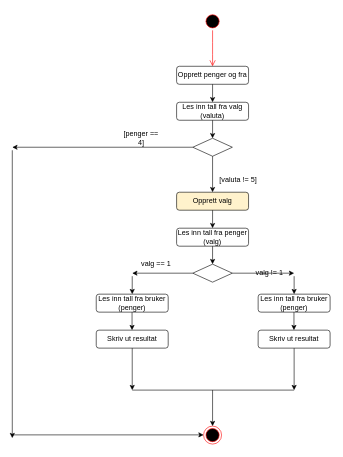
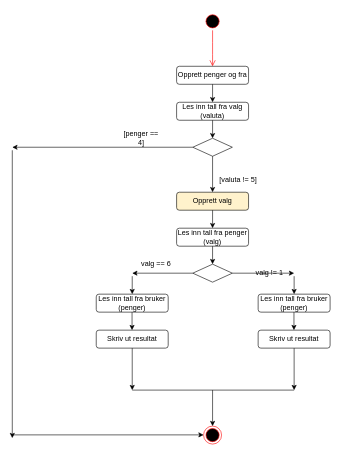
(156, 264) -> (156, 264)
